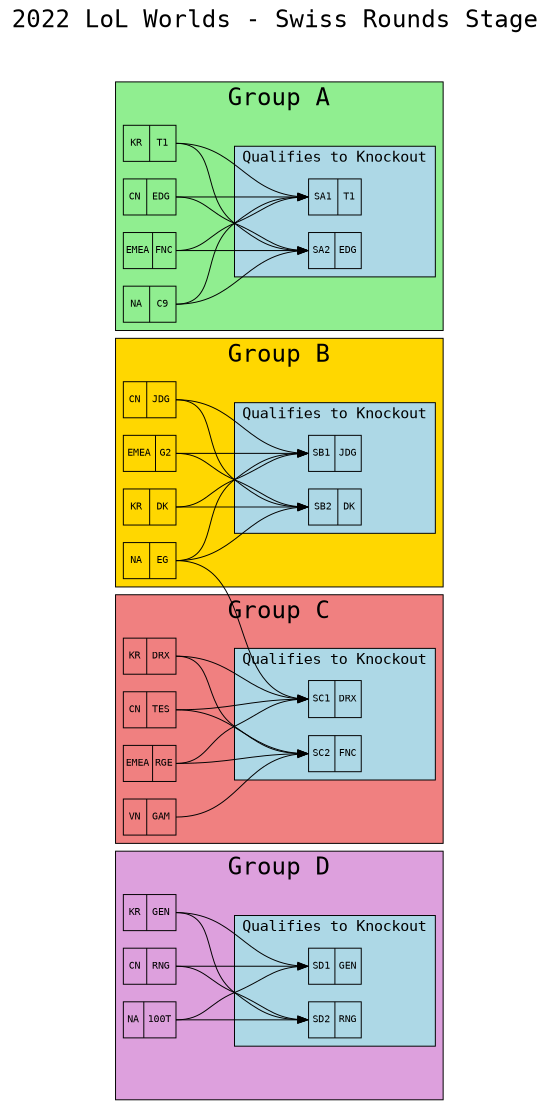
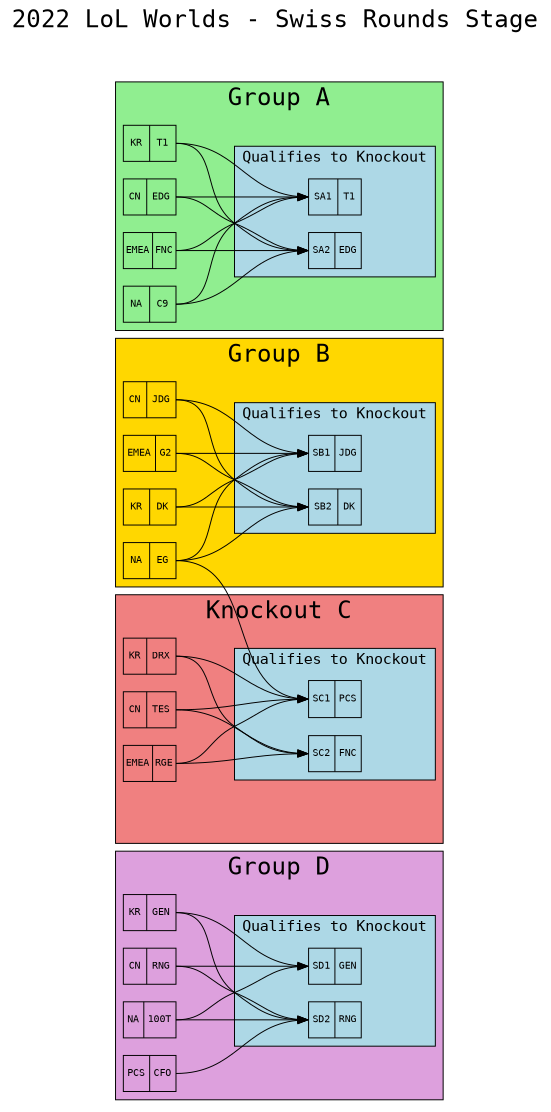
(279, 612) -> (279, 612)
(348, 699) -> (348, 699)
(150, 817) -> none
none -> (150, 1073)
